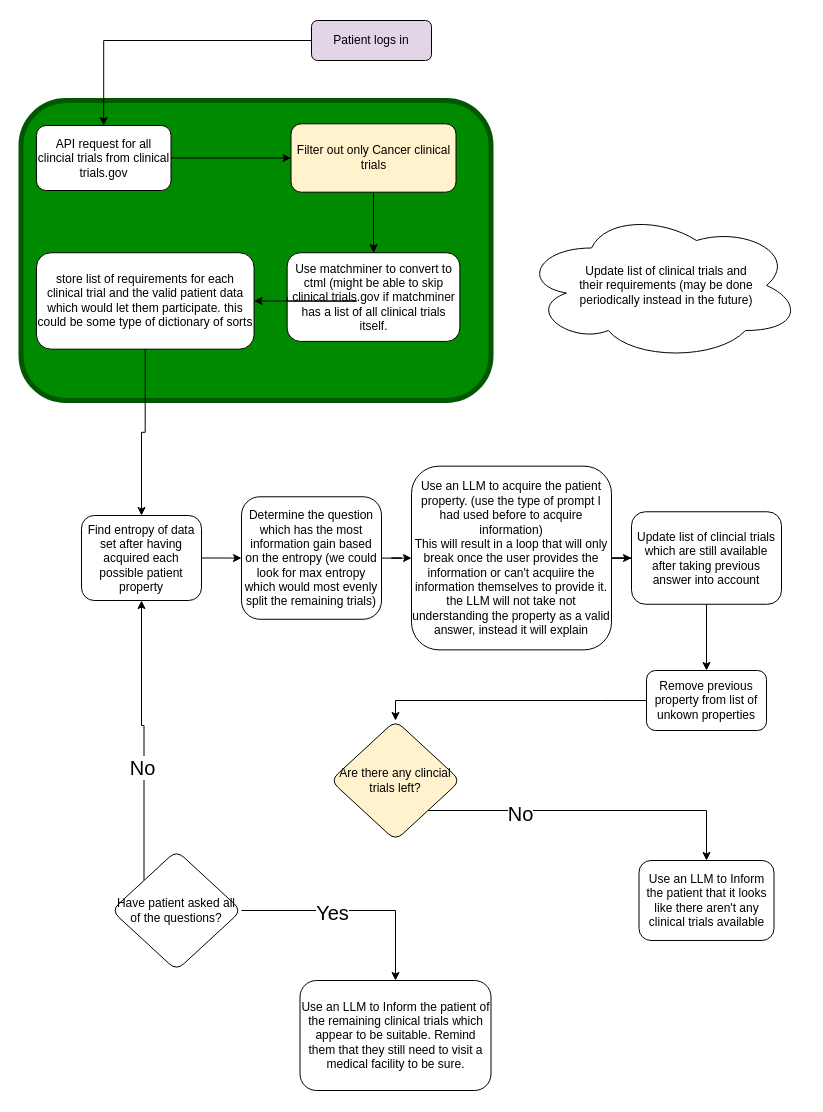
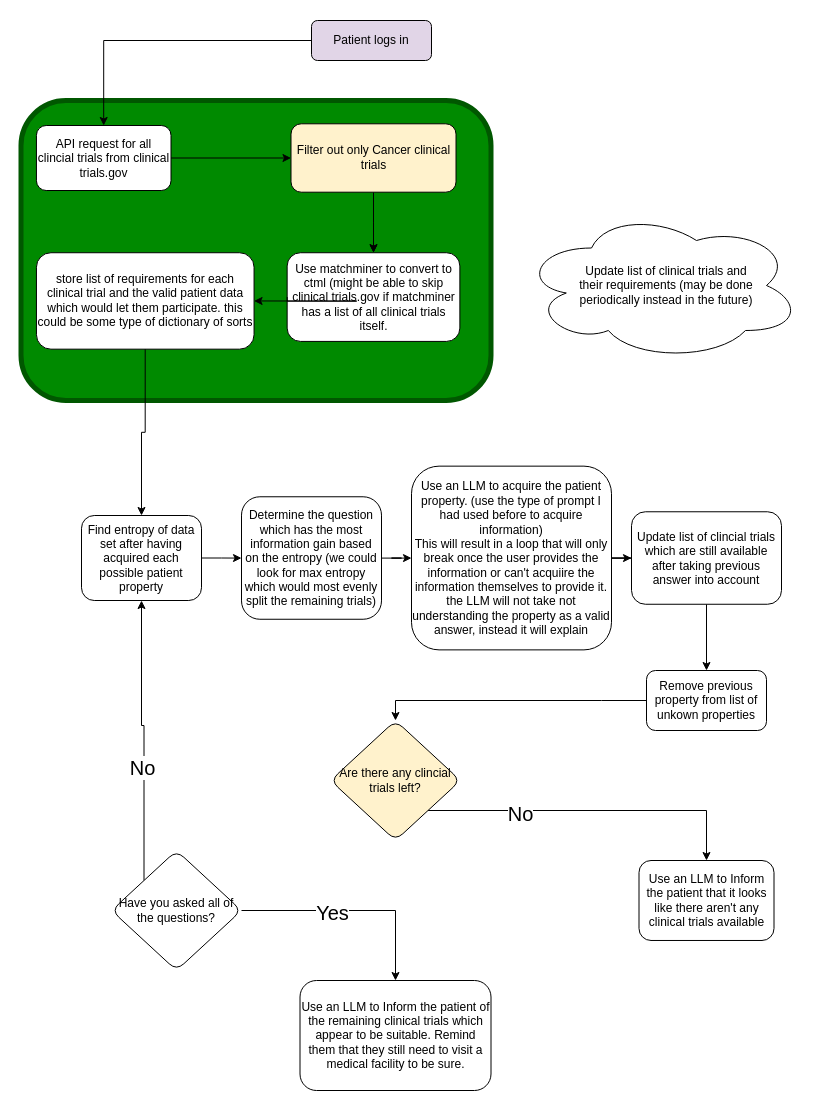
(177, 911) -> (177, 911)
